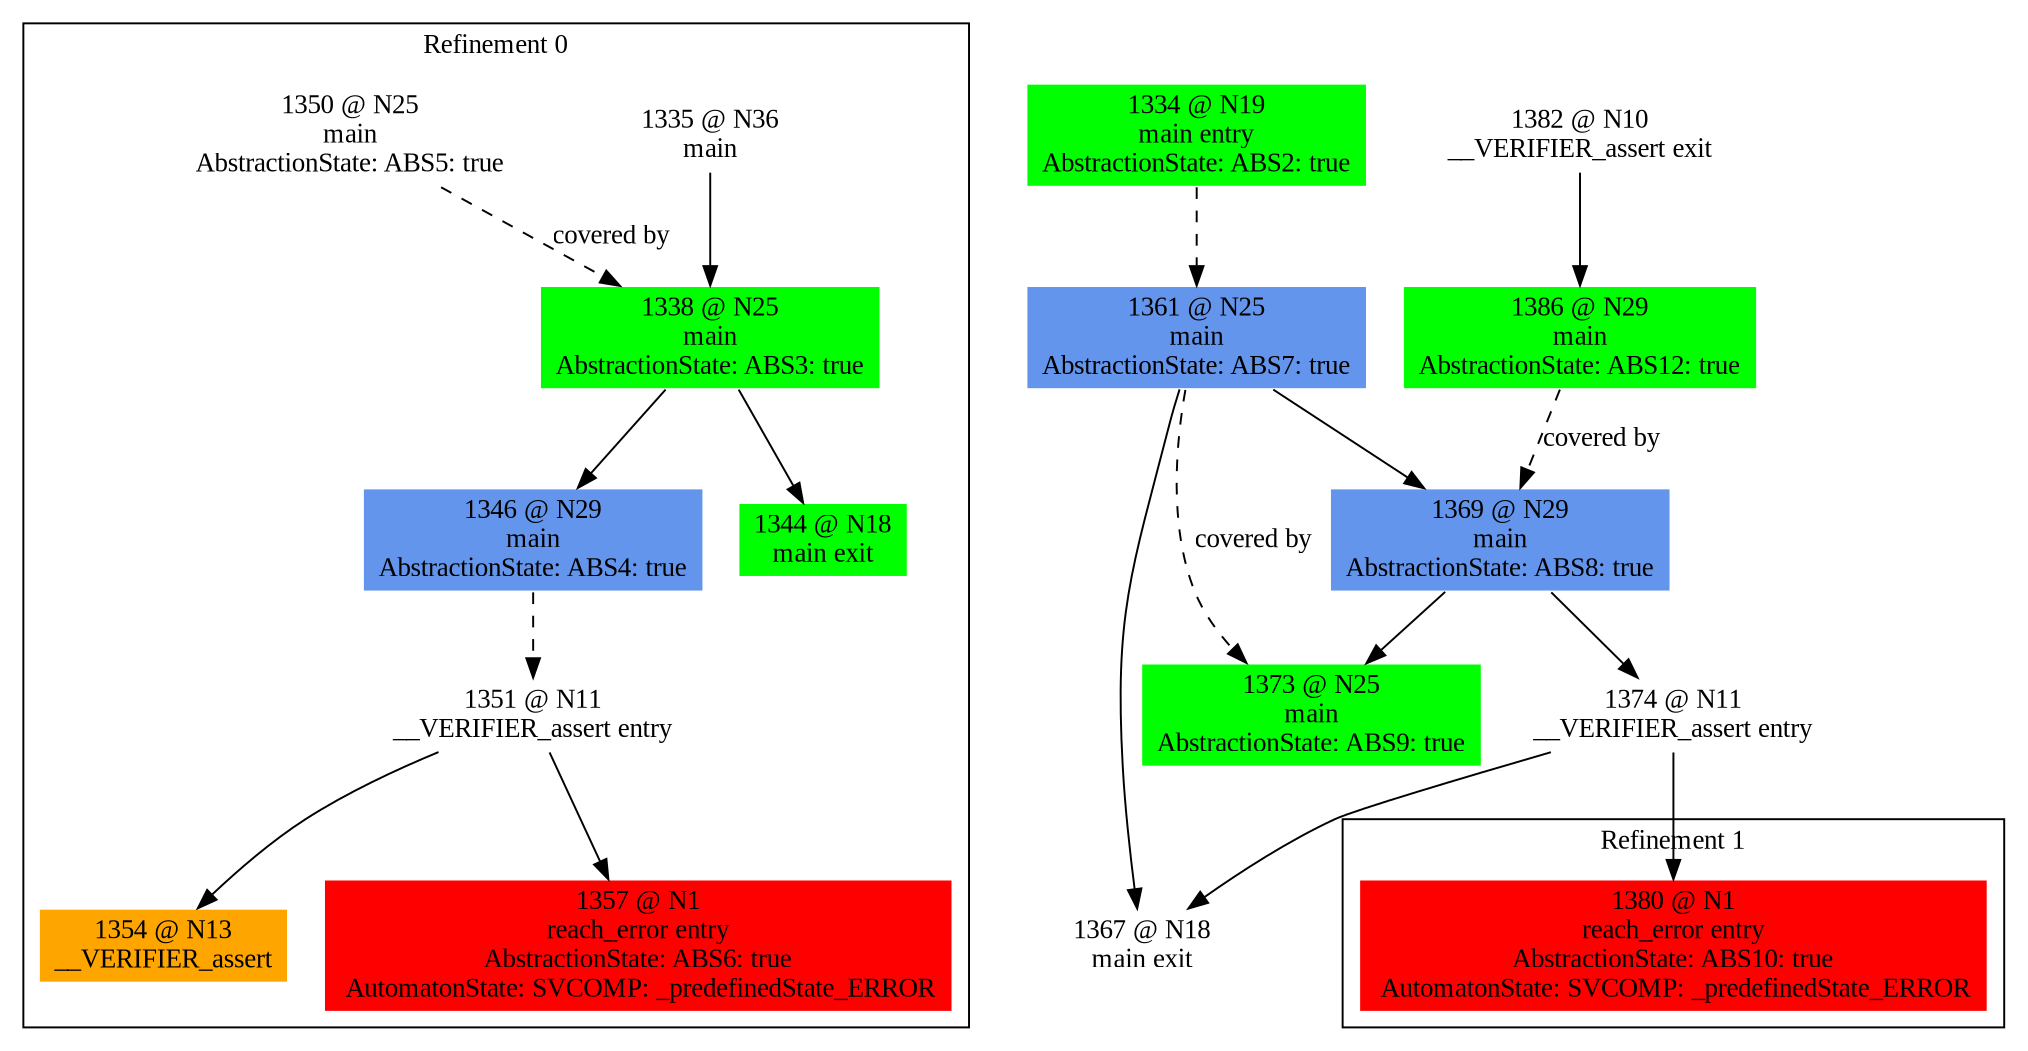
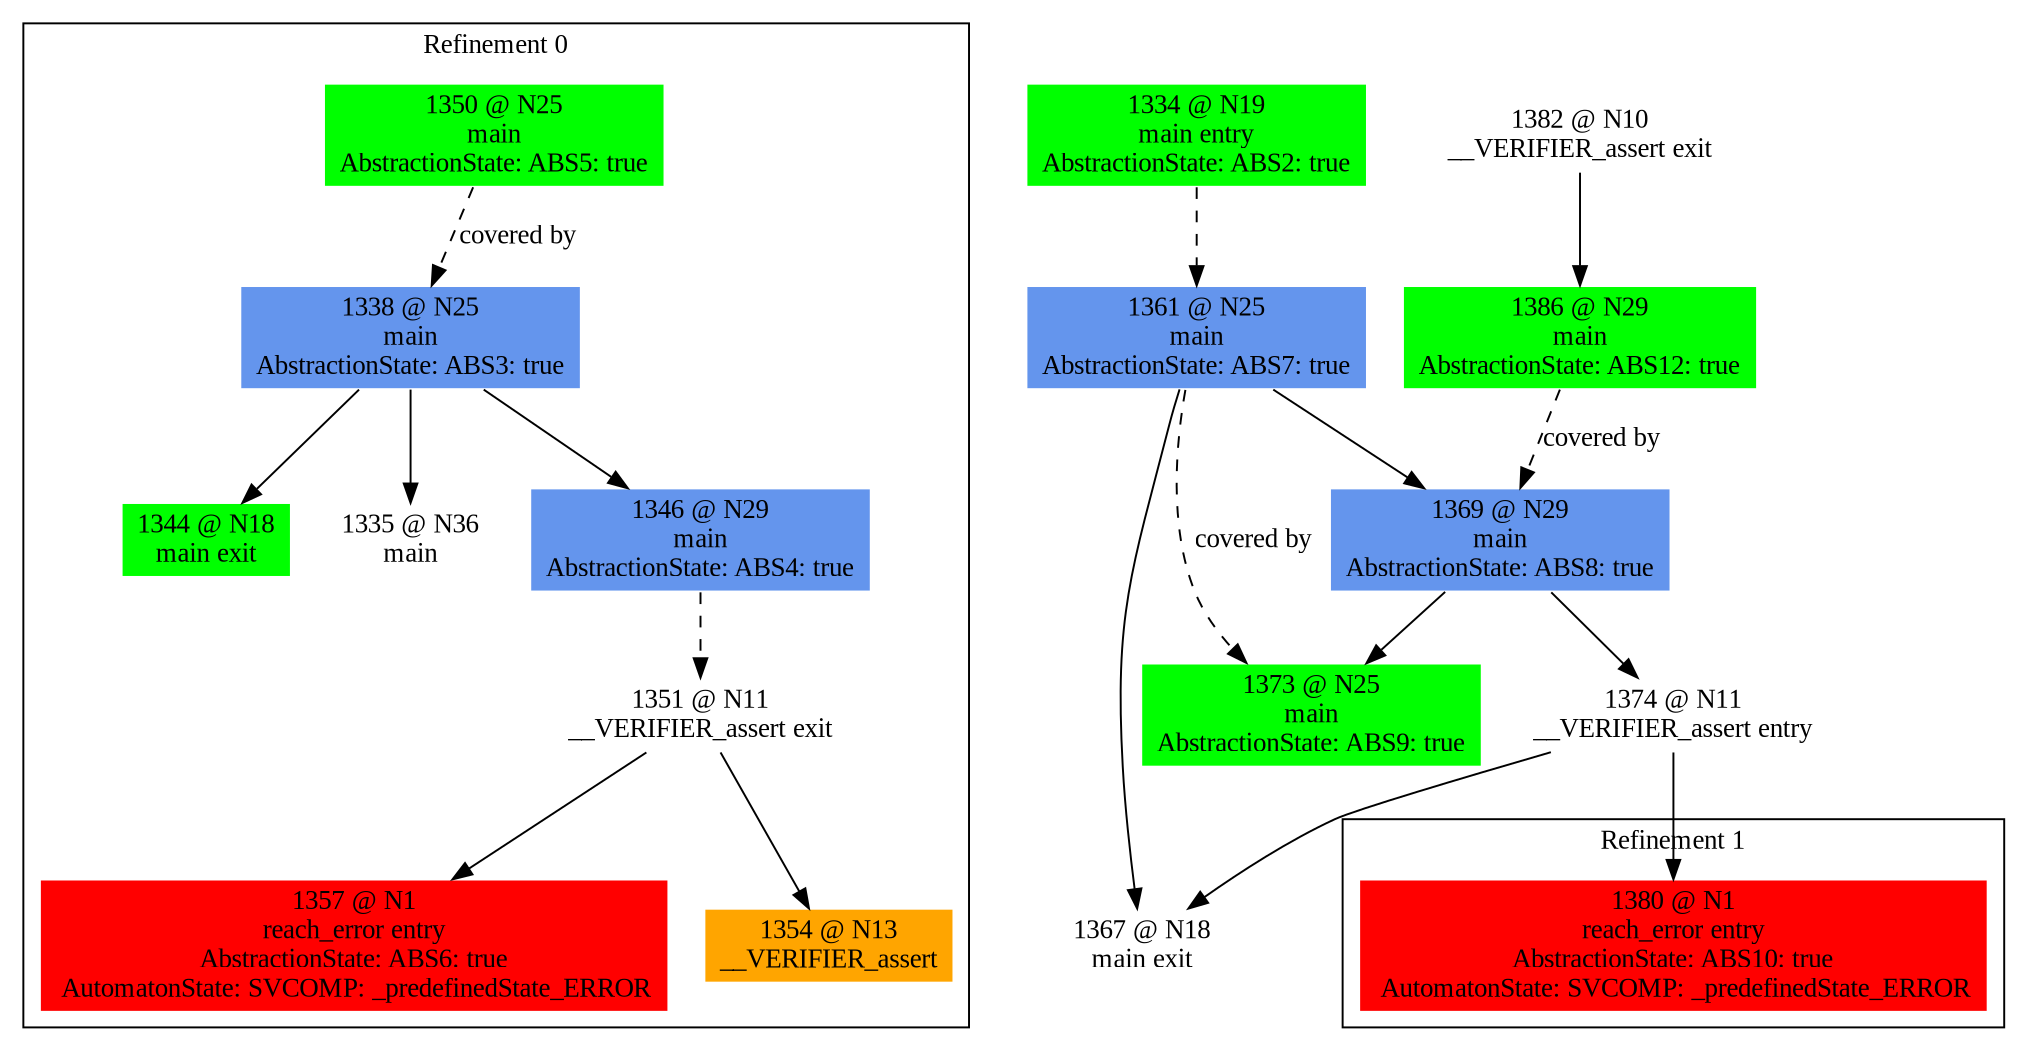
(350, 135) -> (494, 135)
(710, 219) -> (411, 436)
(710, 338) -> (411, 338)
(533, 715) -> (700, 715)
